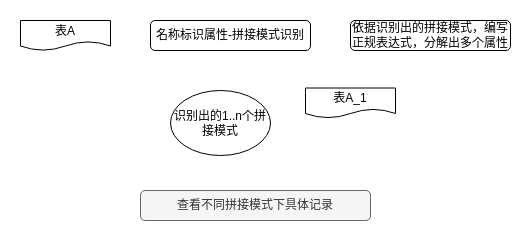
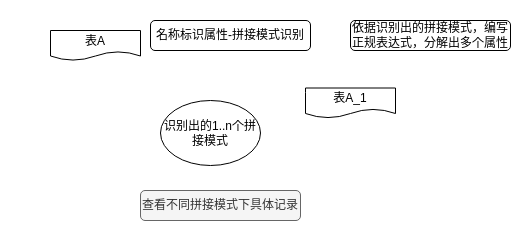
(66, 36) -> (96, 46)
(221, 123) -> (211, 133)
(256, 206) -> (221, 206)
